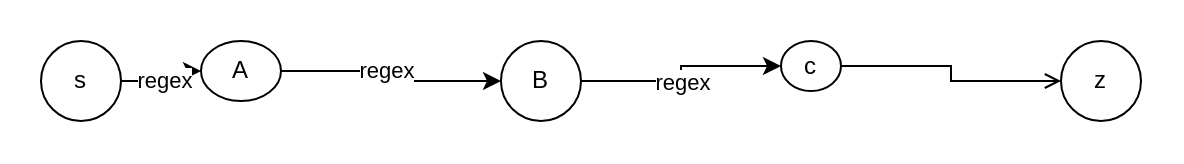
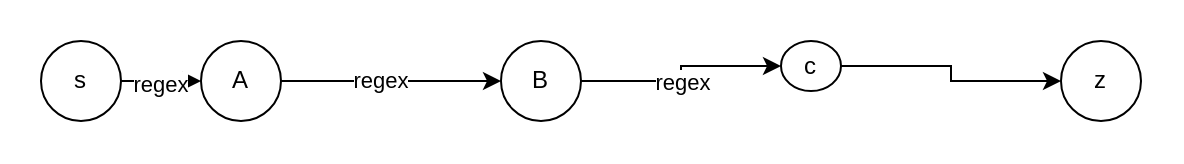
(241, 71) -> (241, 81)
(1048, 81) -> (1046, 81)
